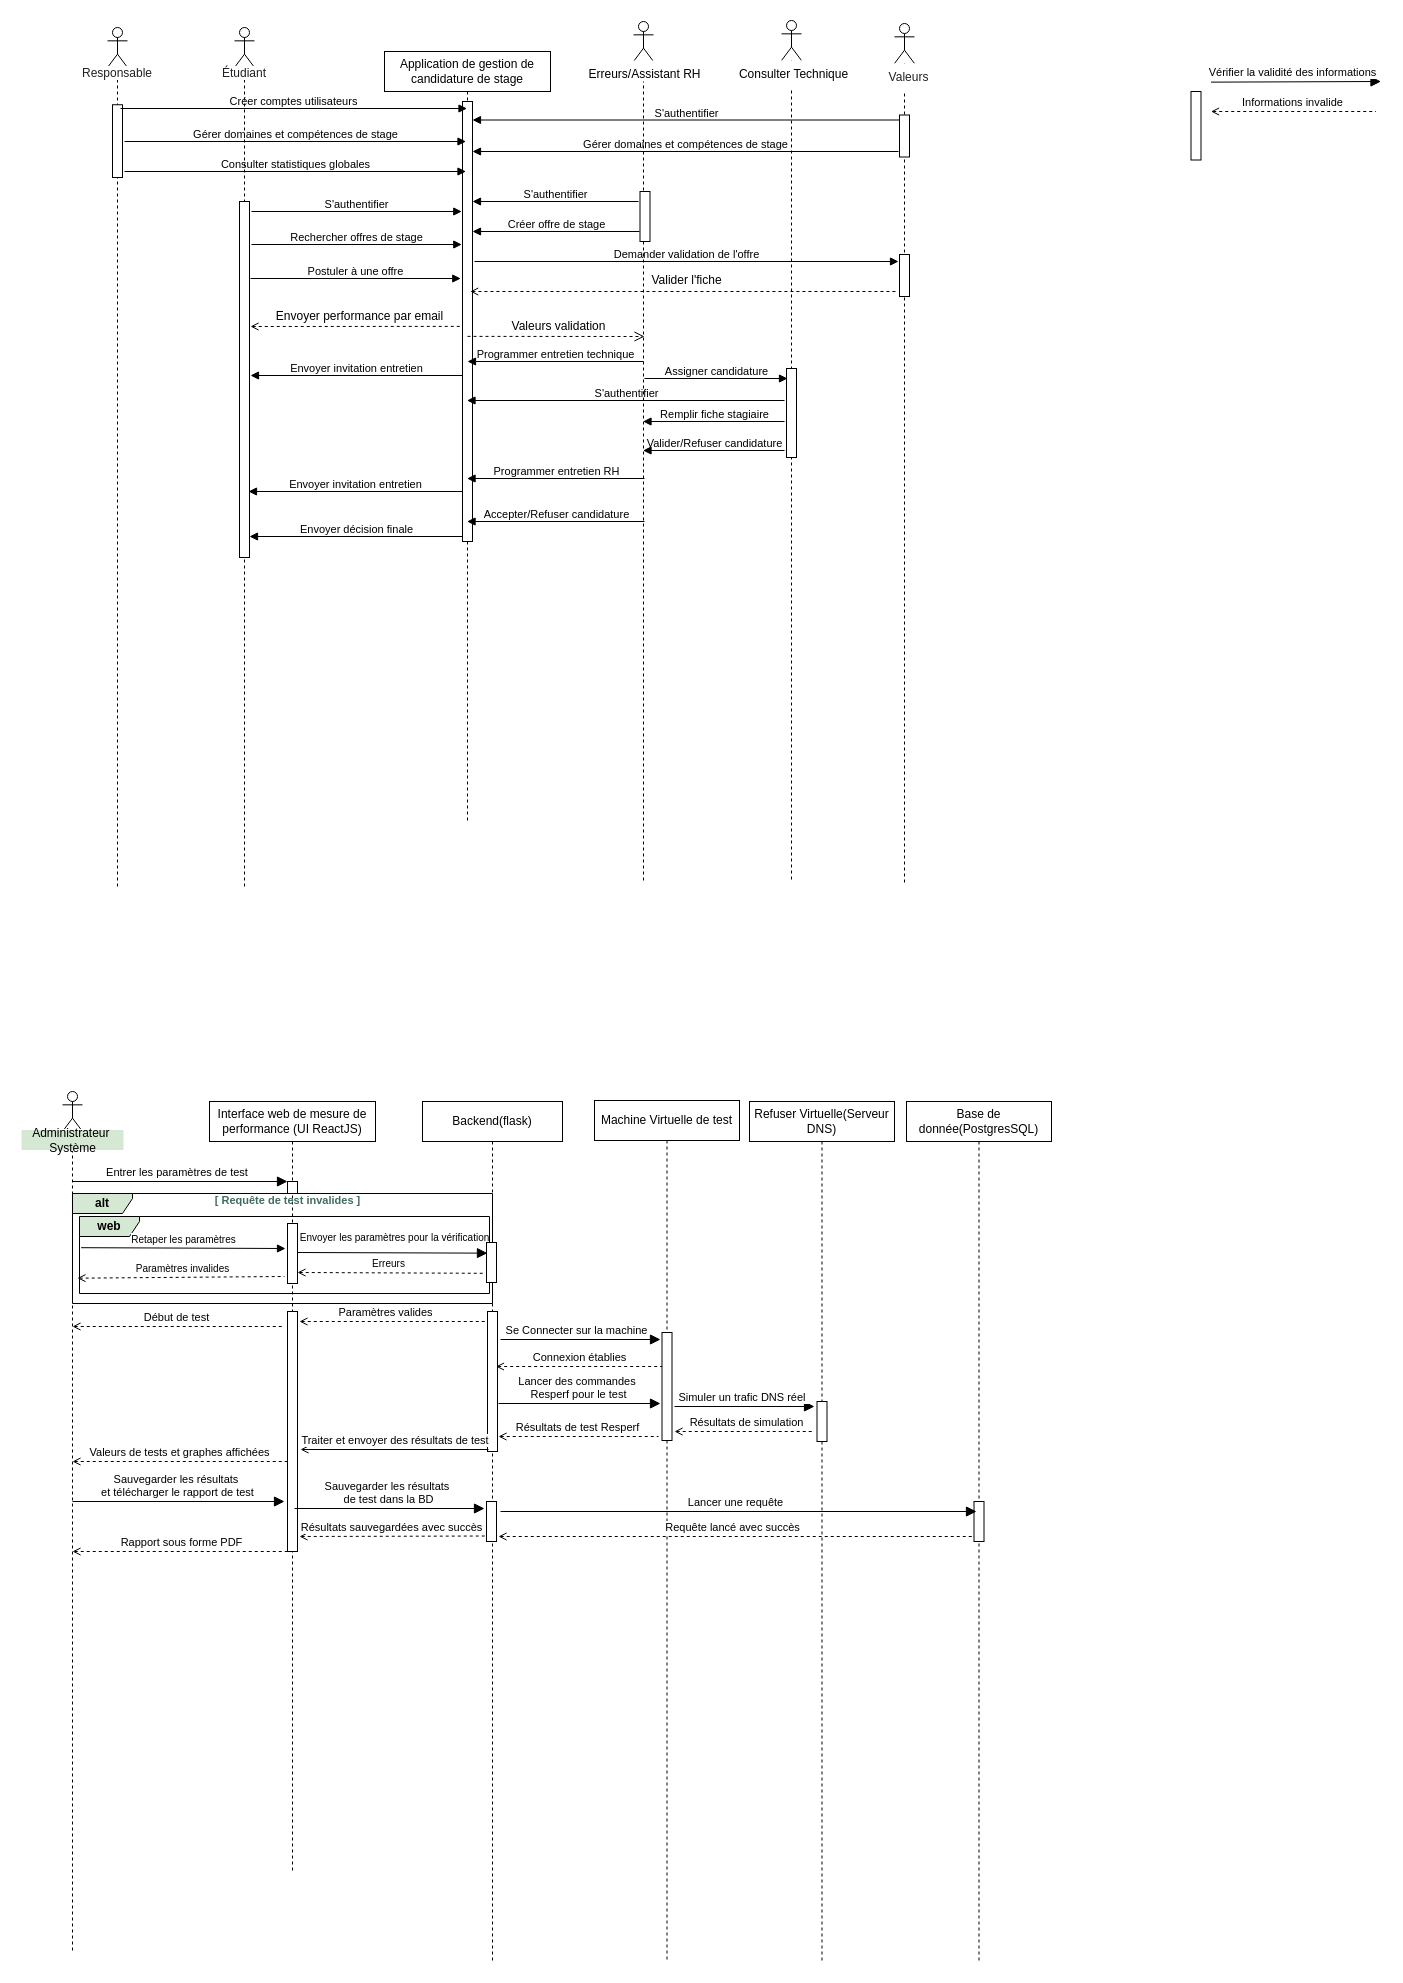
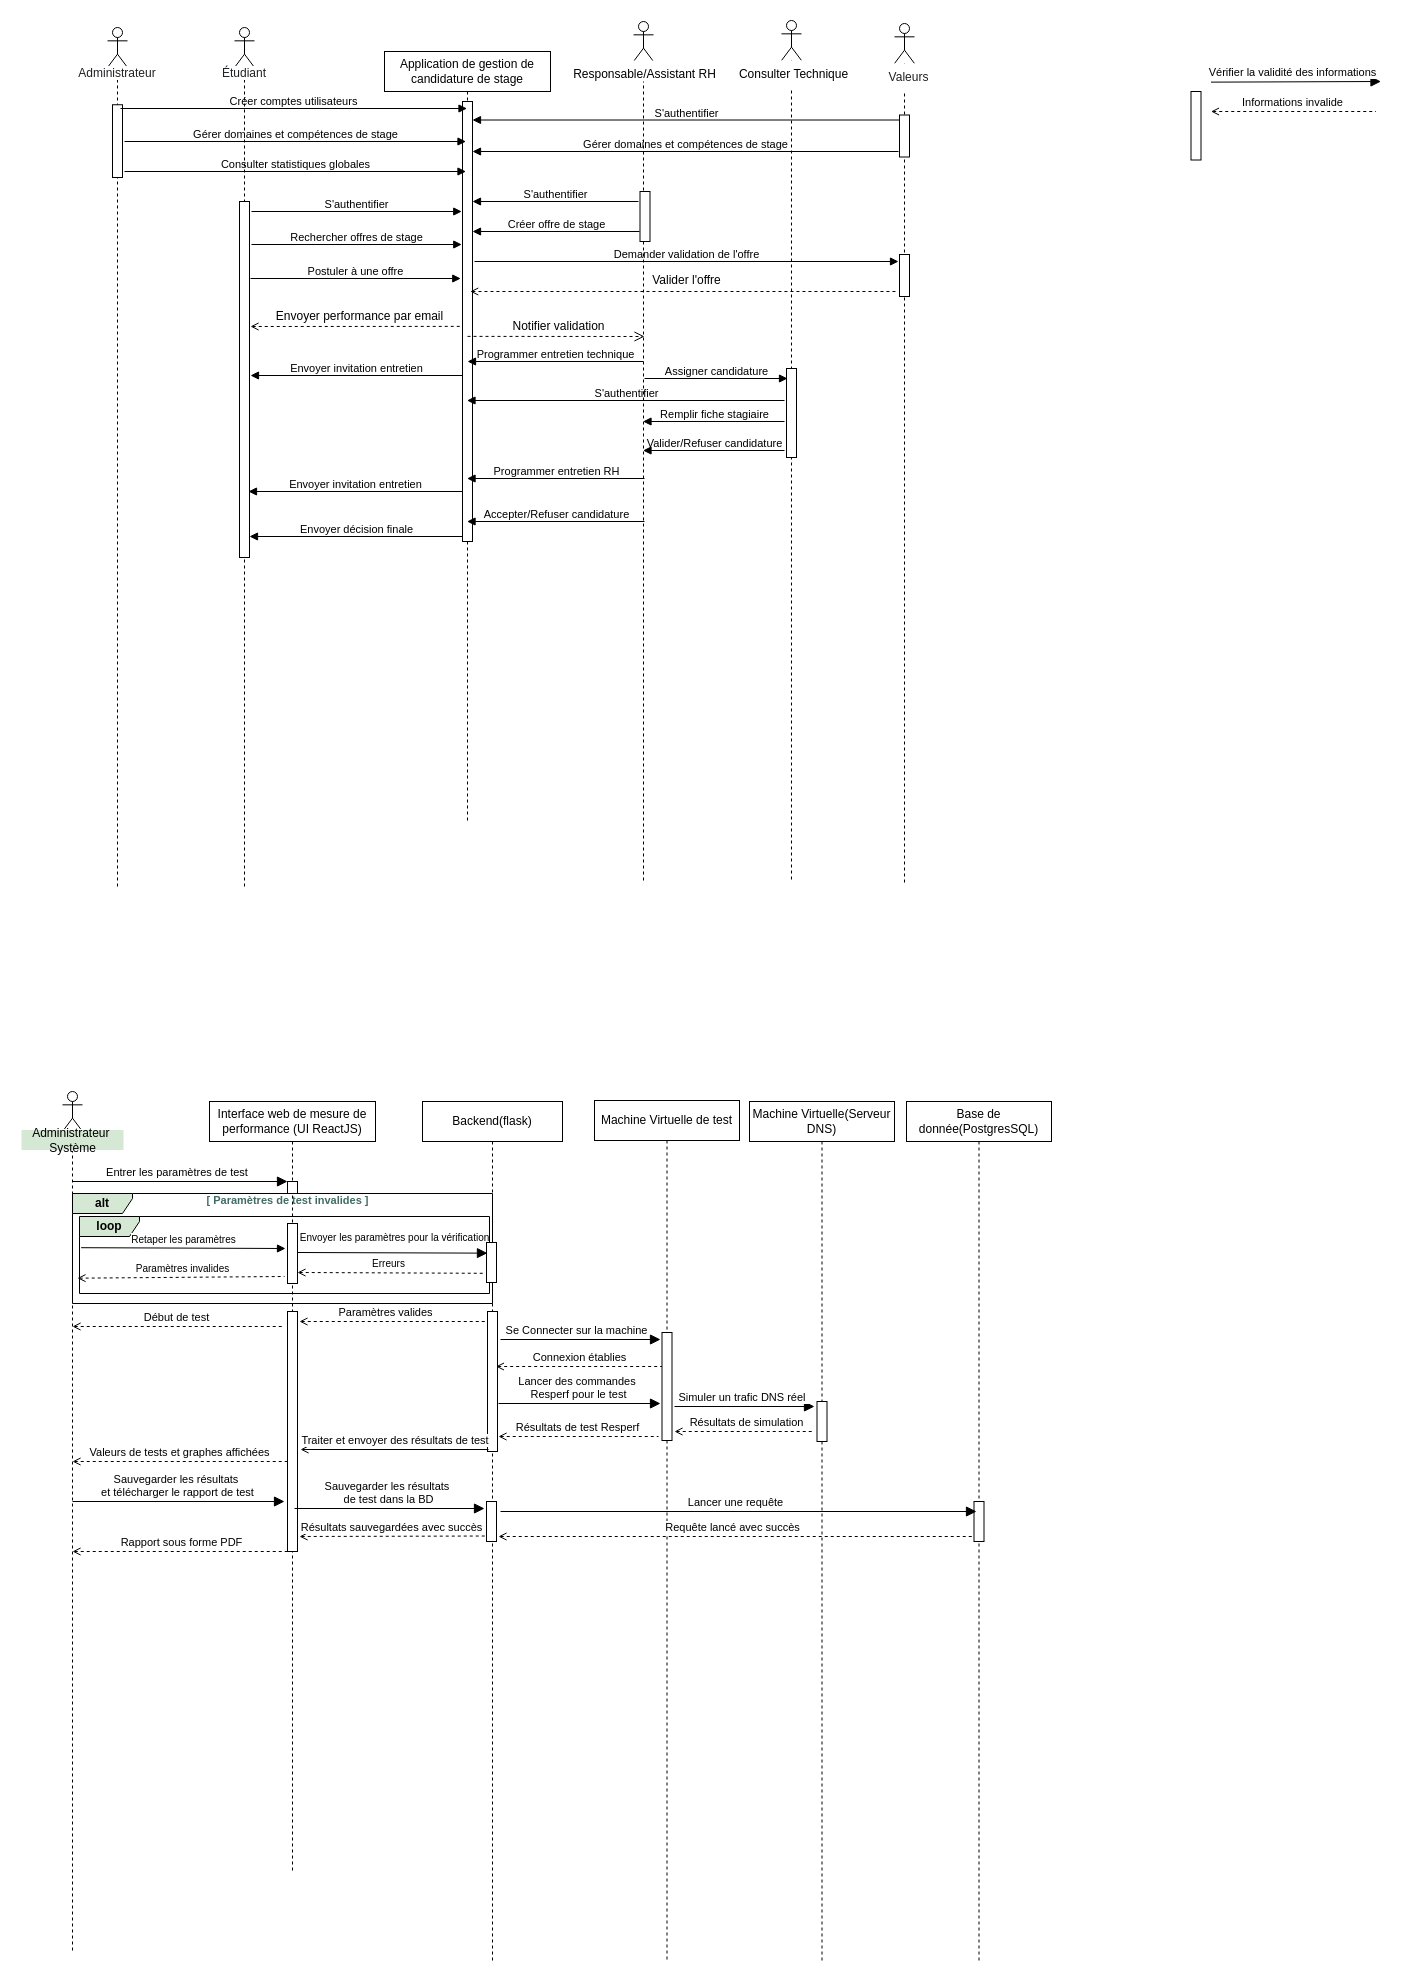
(118, 74) -> (118, 74)
(645, 75) -> (645, 75)
(687, 281) -> (687, 281)
(559, 327) -> (559, 327)
(822, 1122) -> (822, 1122)
(288, 1201) -> (288, 1201)
(110, 1227) -> (110, 1227)
